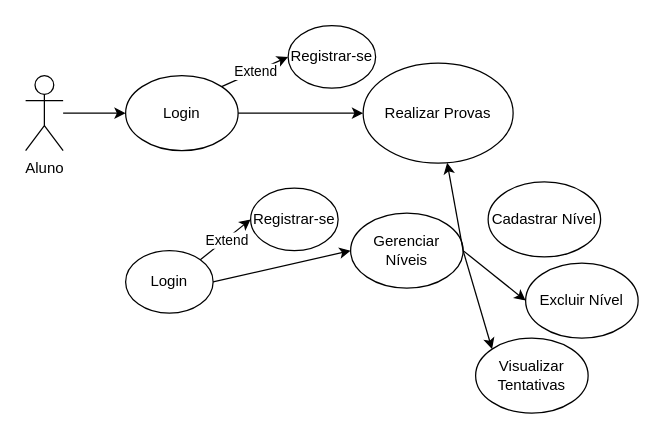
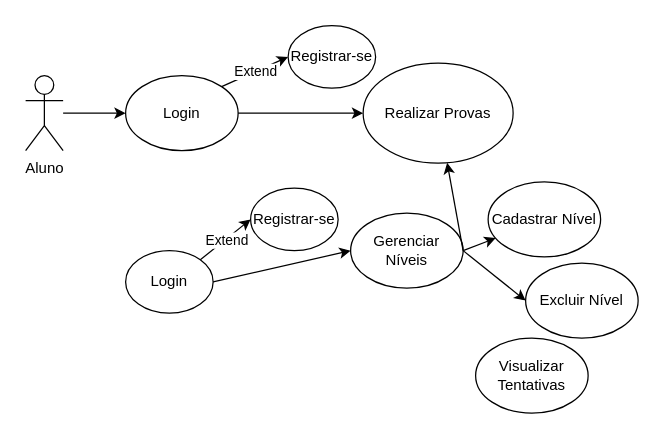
(477, 298) -> (477, 245)
